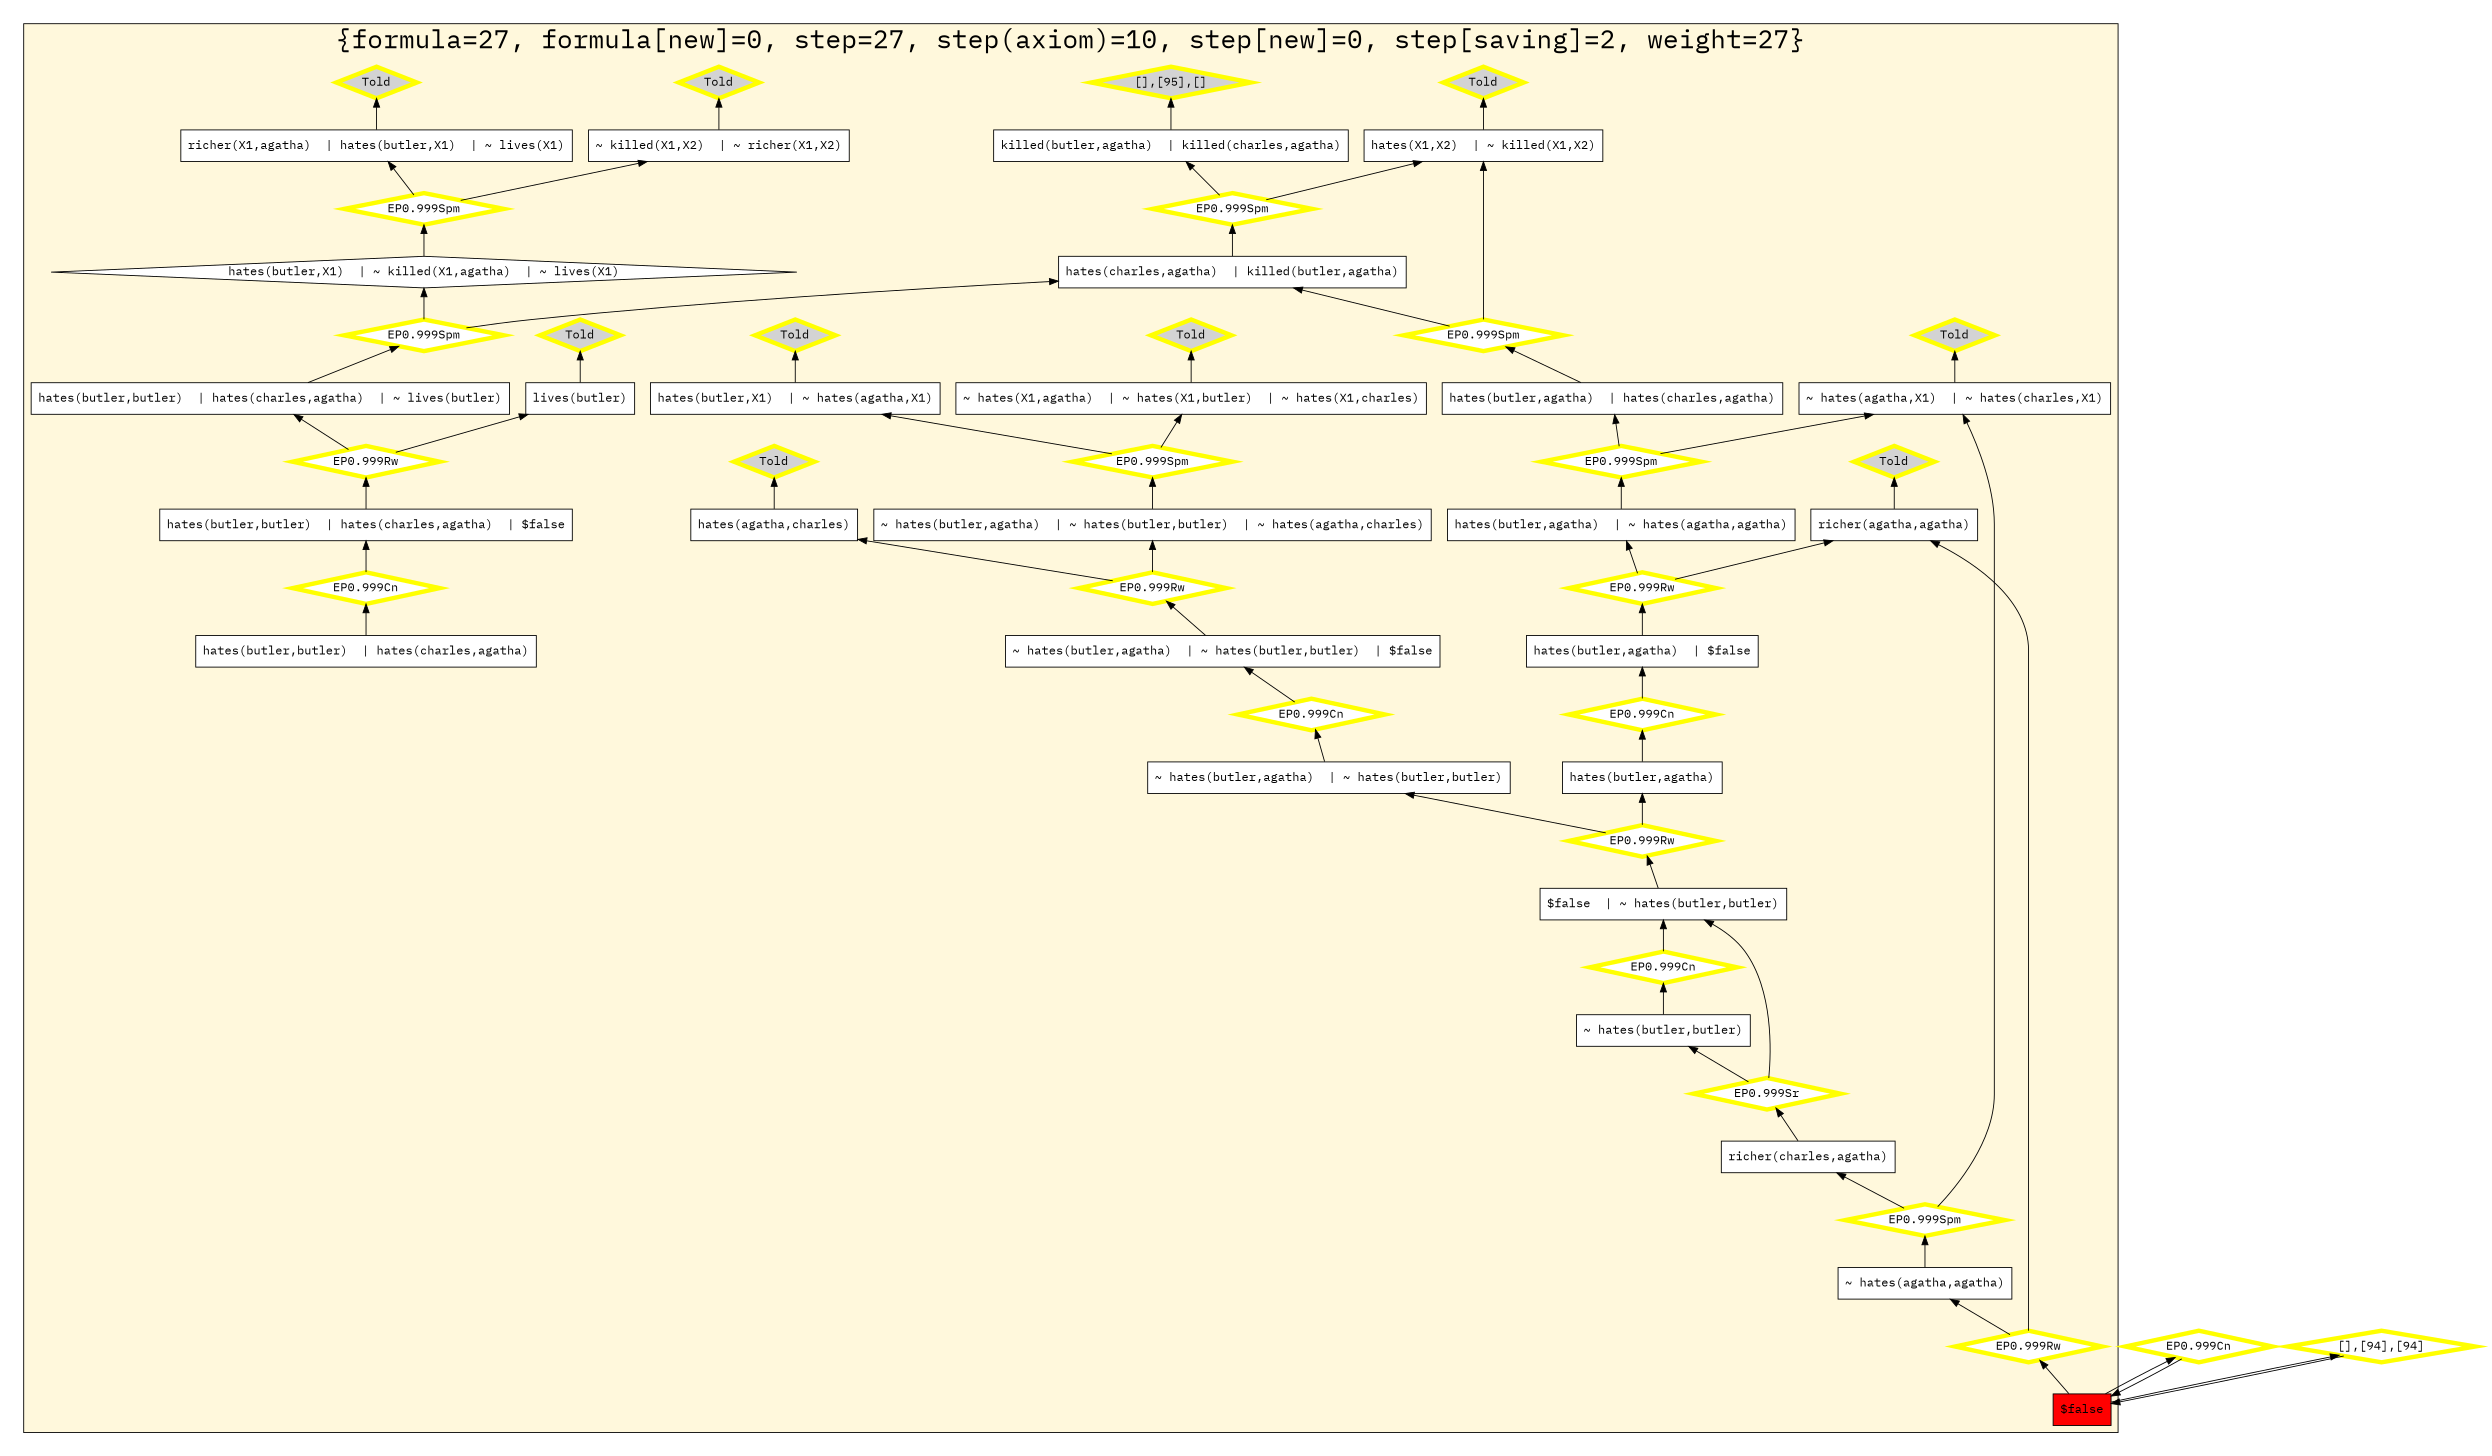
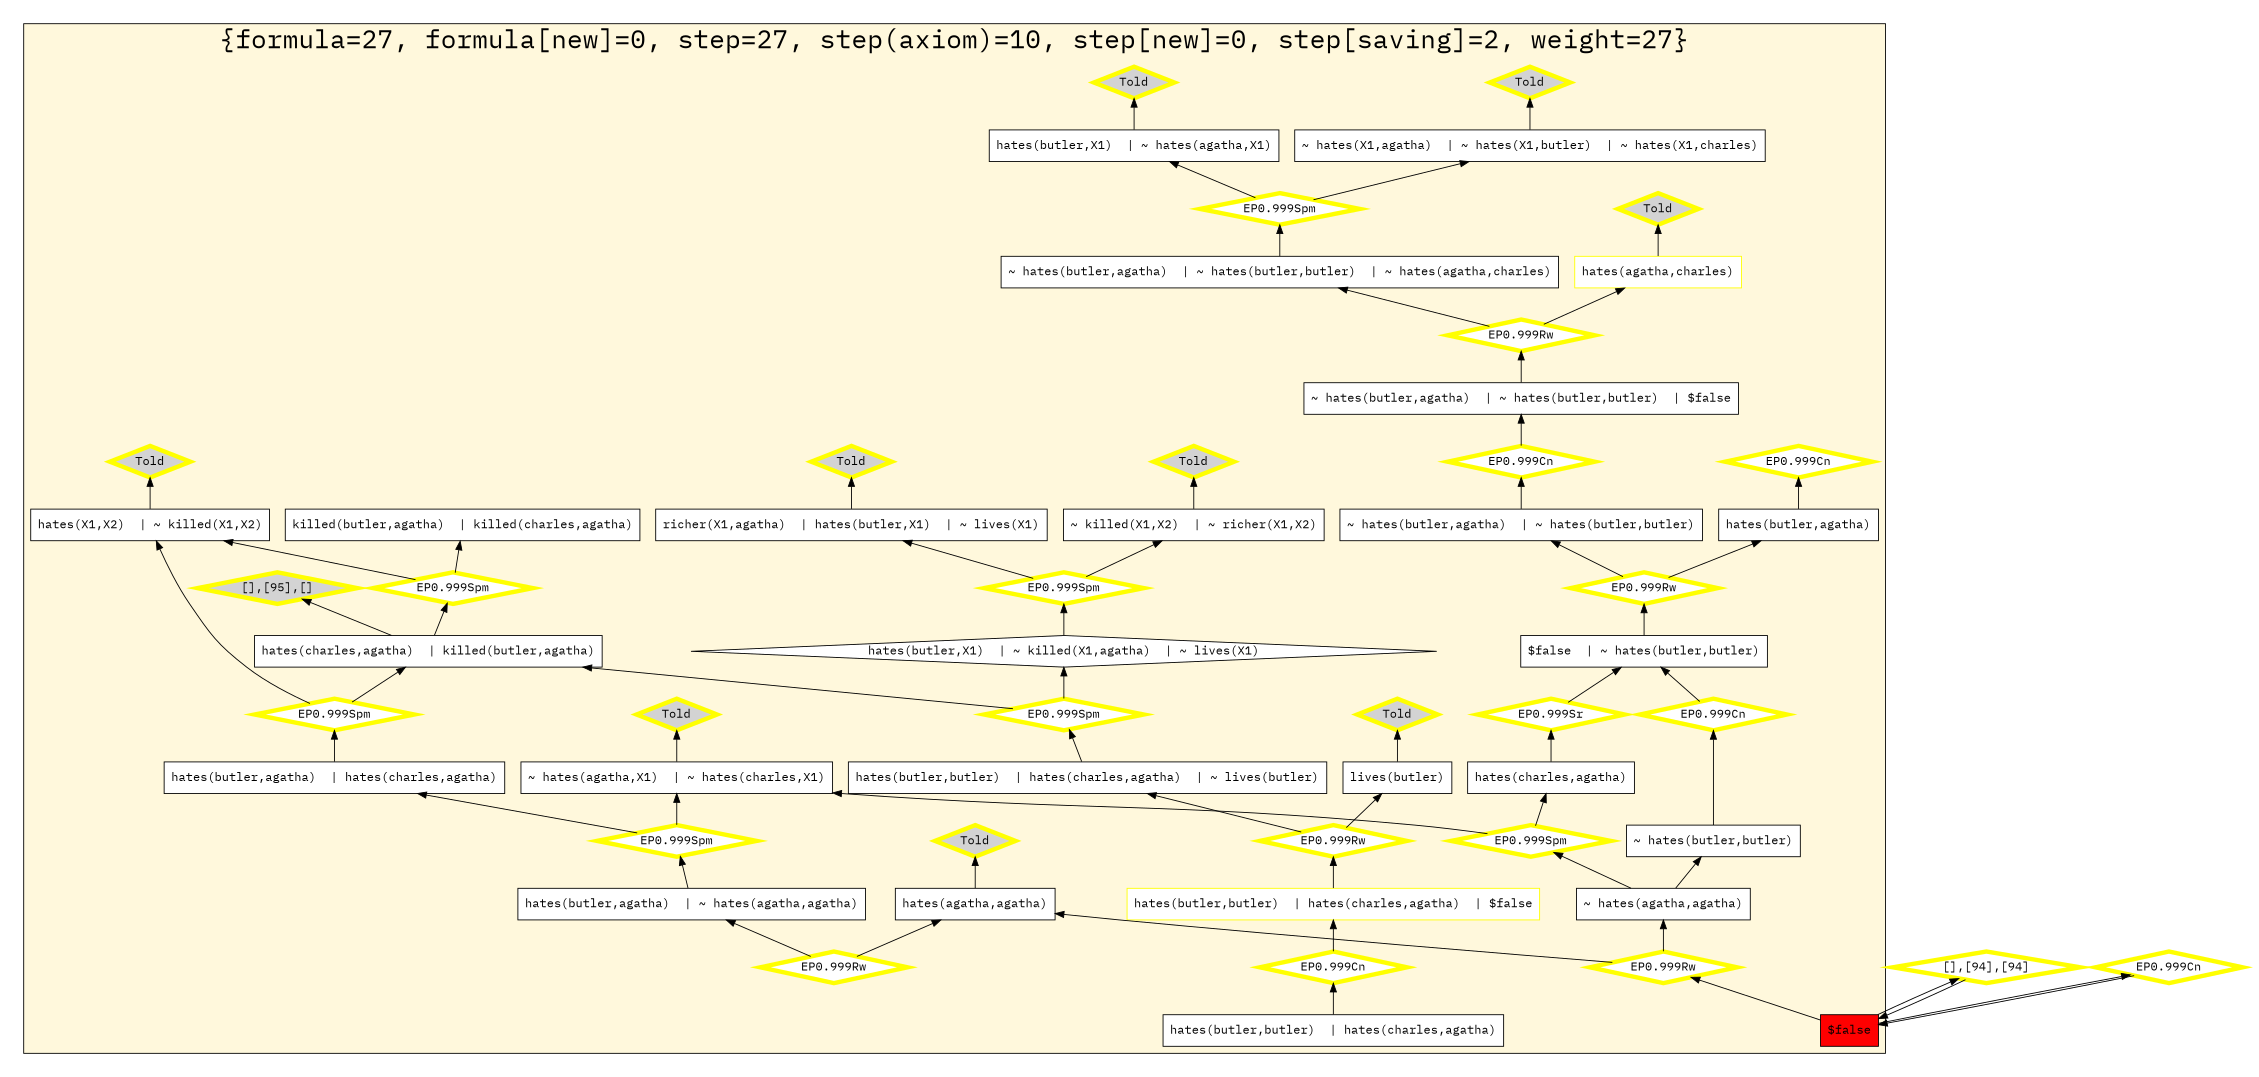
(1171, 118) -> (351, 619)
(366, 525) -> (1333, 904)
(774, 525) -> (1658, 272)
(1894, 525) -> (975, 904)
(1642, 651) -> none
(1722, 1066) -> (1686, 876)
(1808, 1157) -> (1551, 778)
